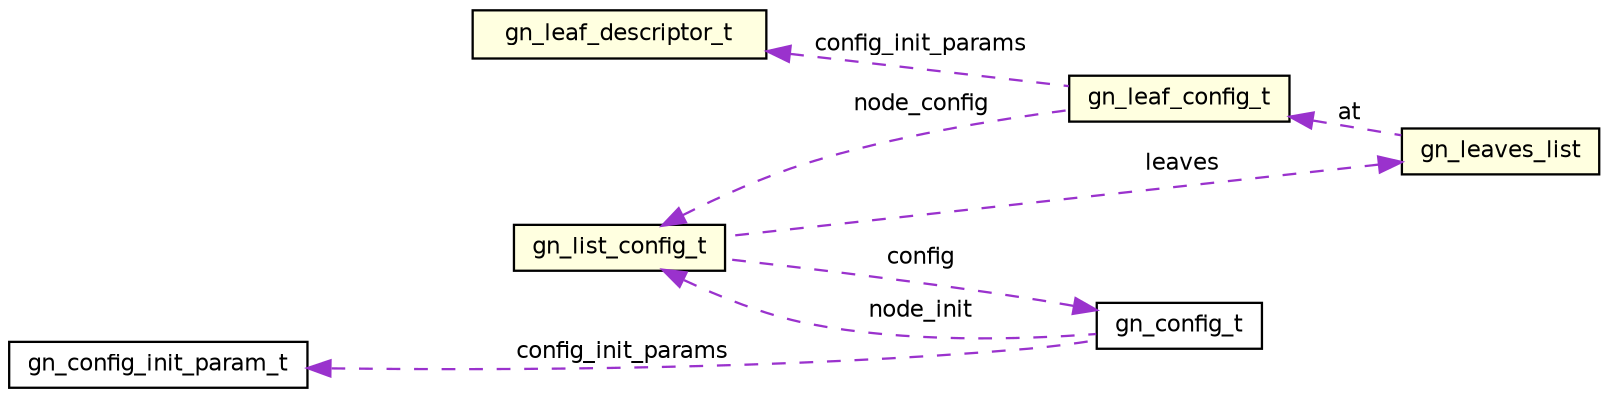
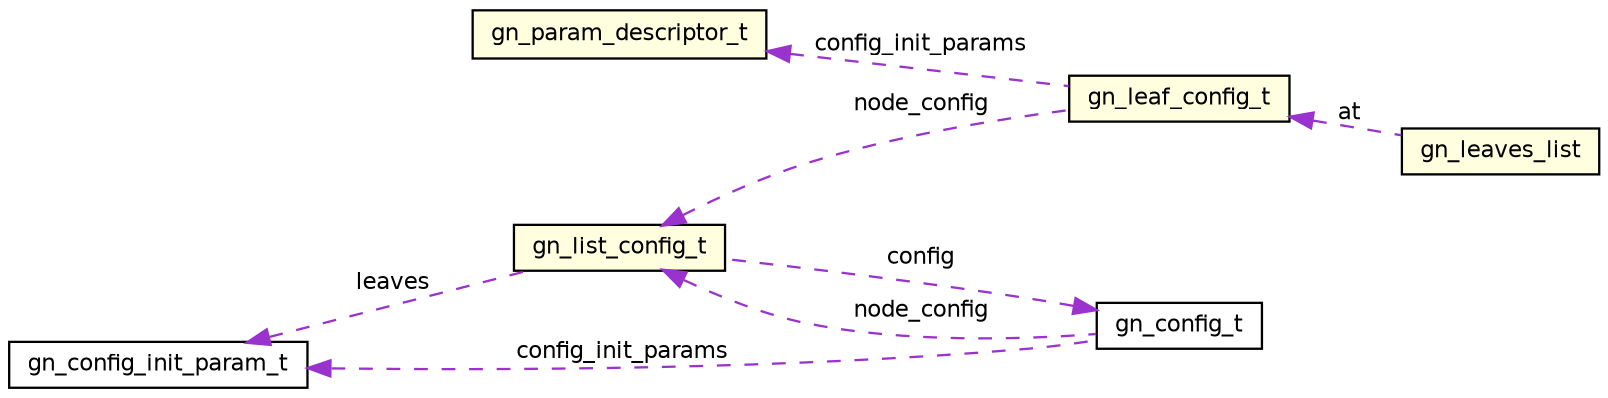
(620, 34) -> (620, 34)
(1052, 200) -> (401, 303)
(918, 311) -> (918, 311)
